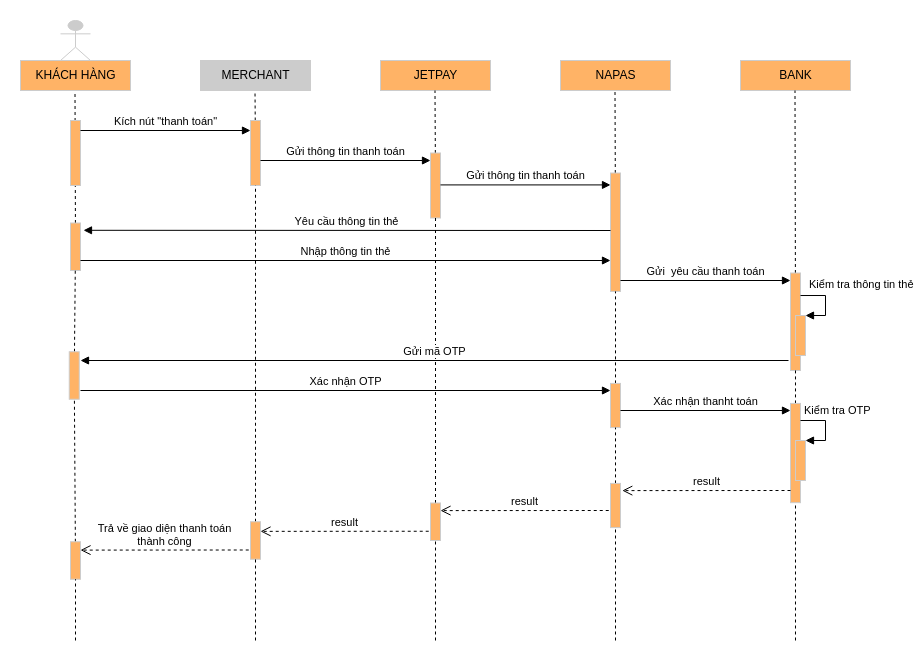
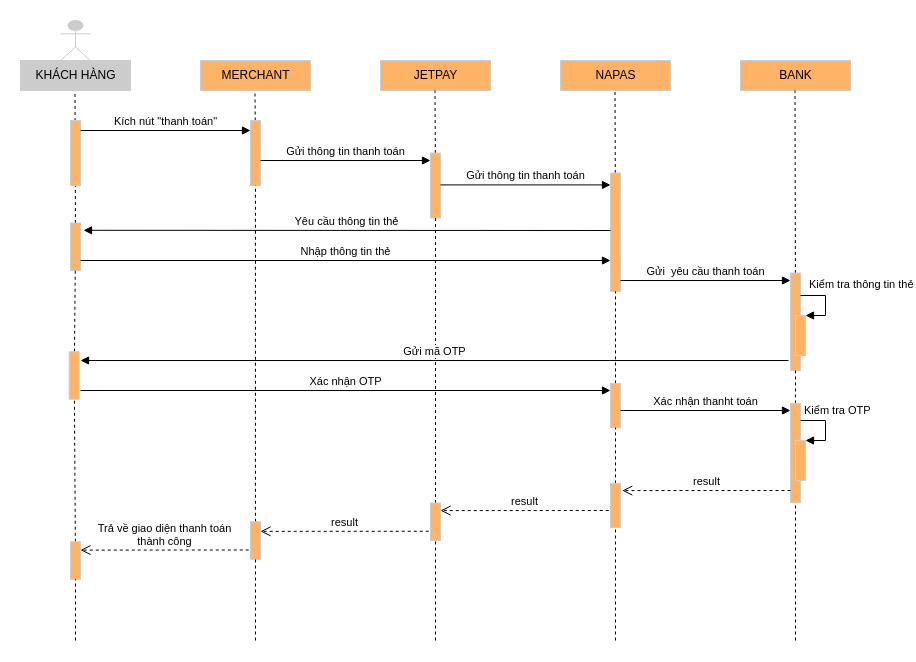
(76, 76) -> (76, 76)
(256, 76) -> (256, 76)
